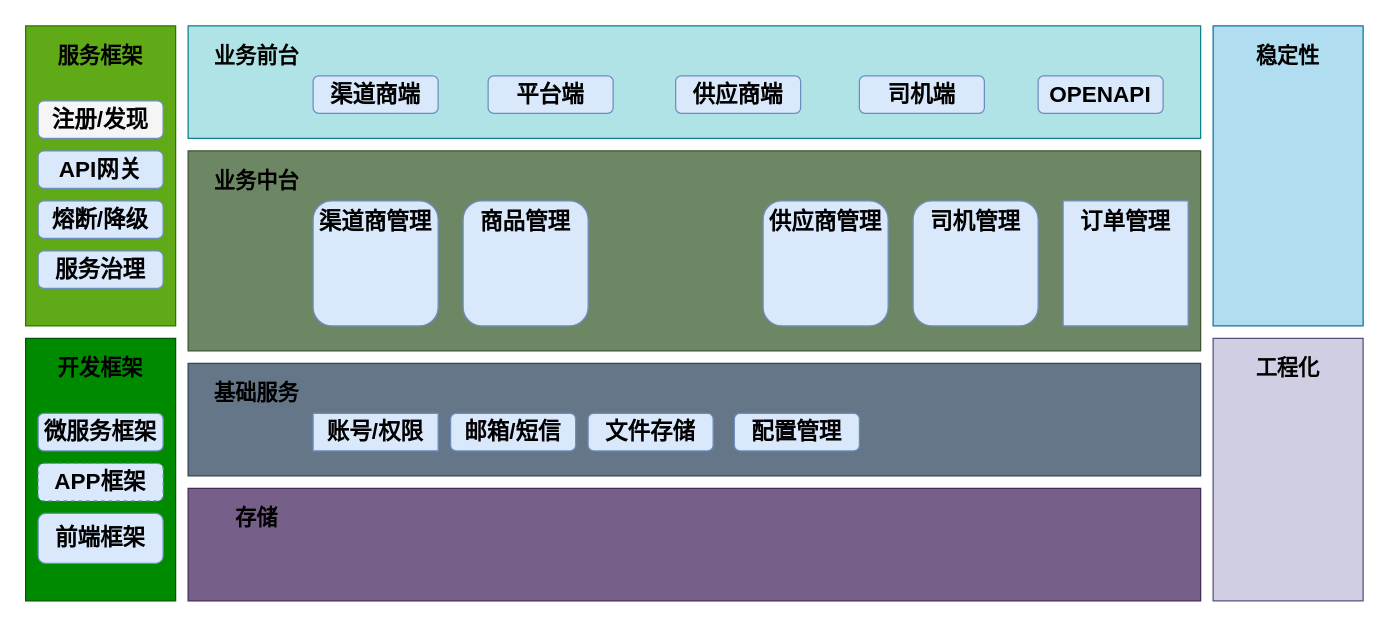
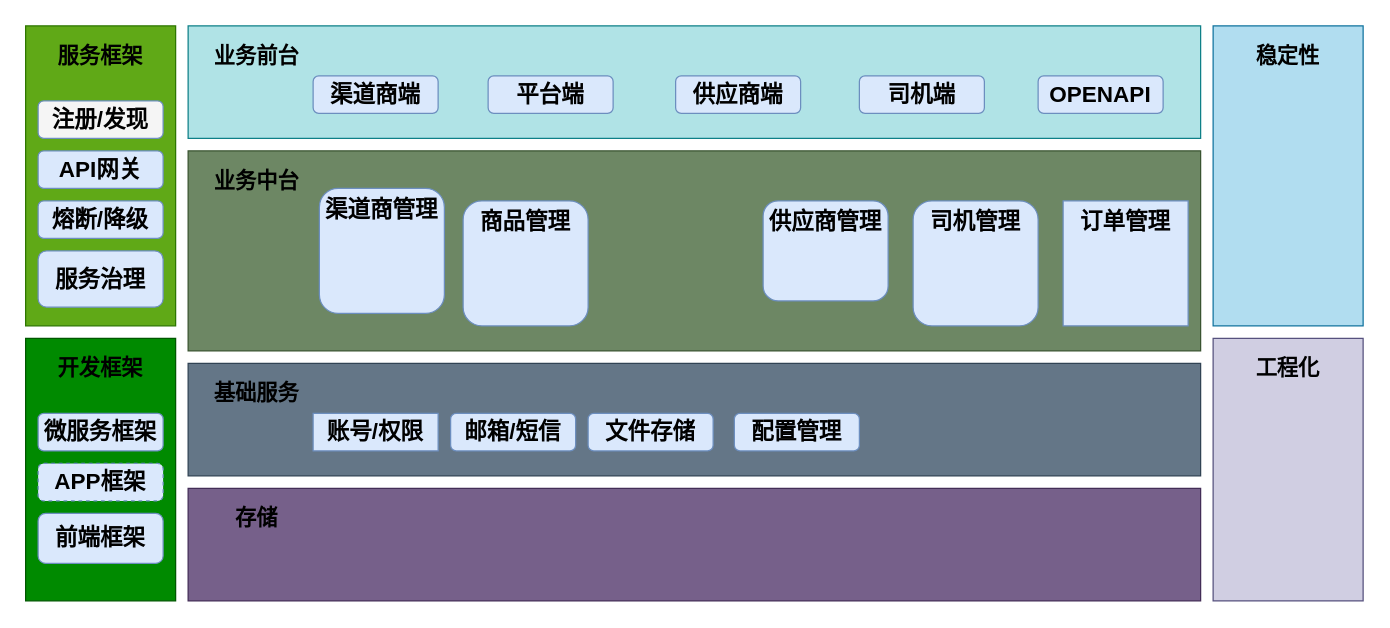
(376, 263) -> (382, 251)
(826, 263) -> (826, 251)
(101, 269) -> (101, 279)
